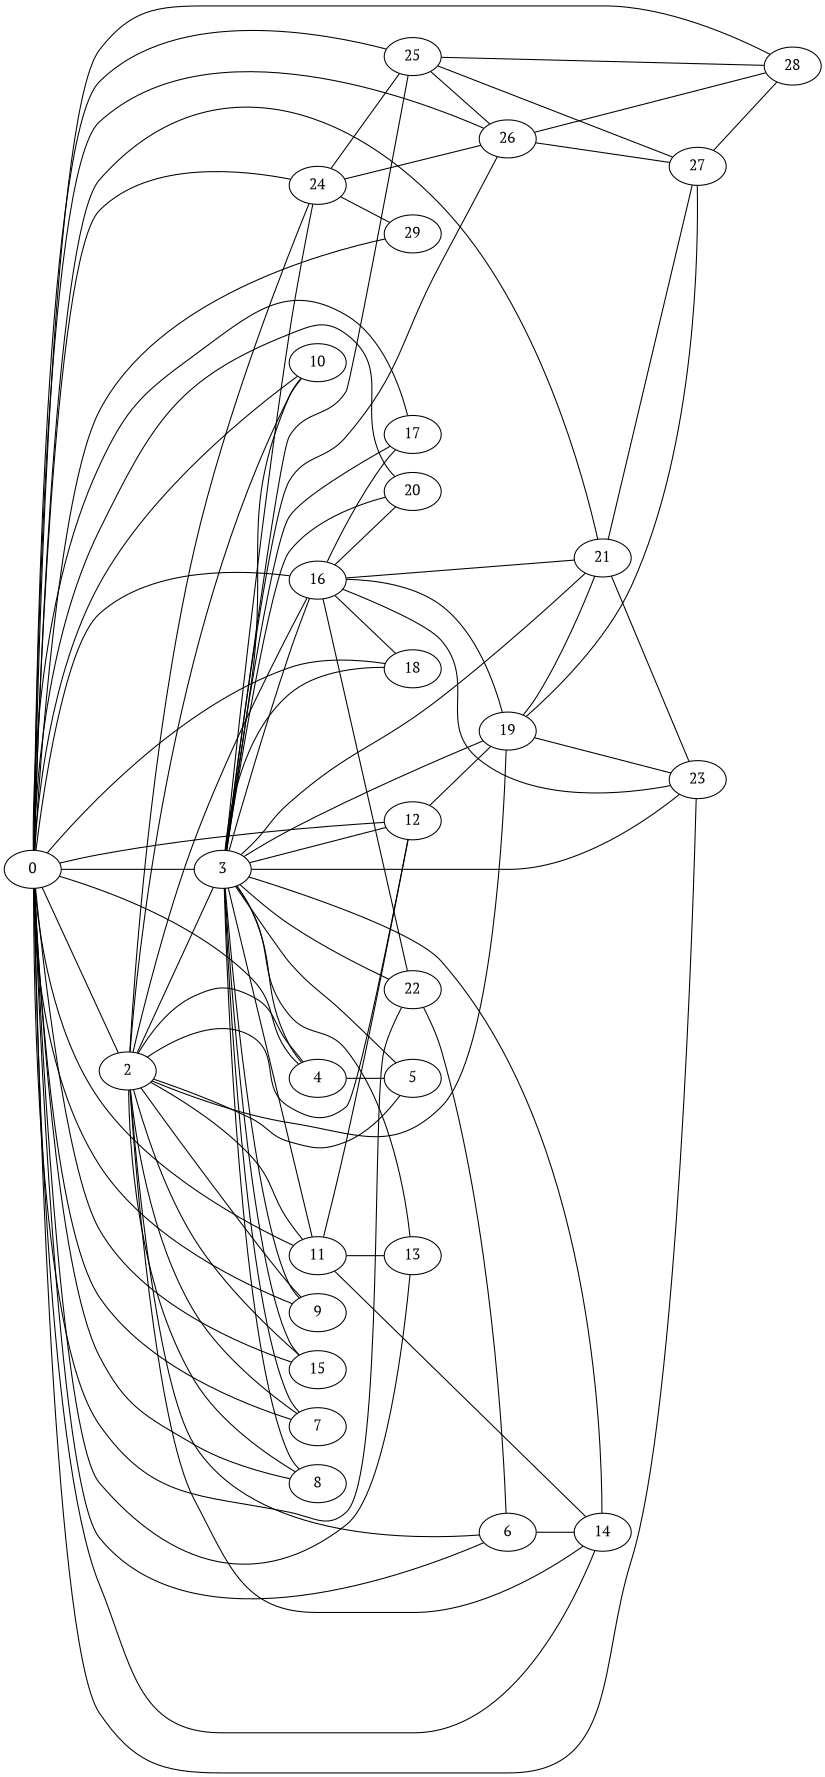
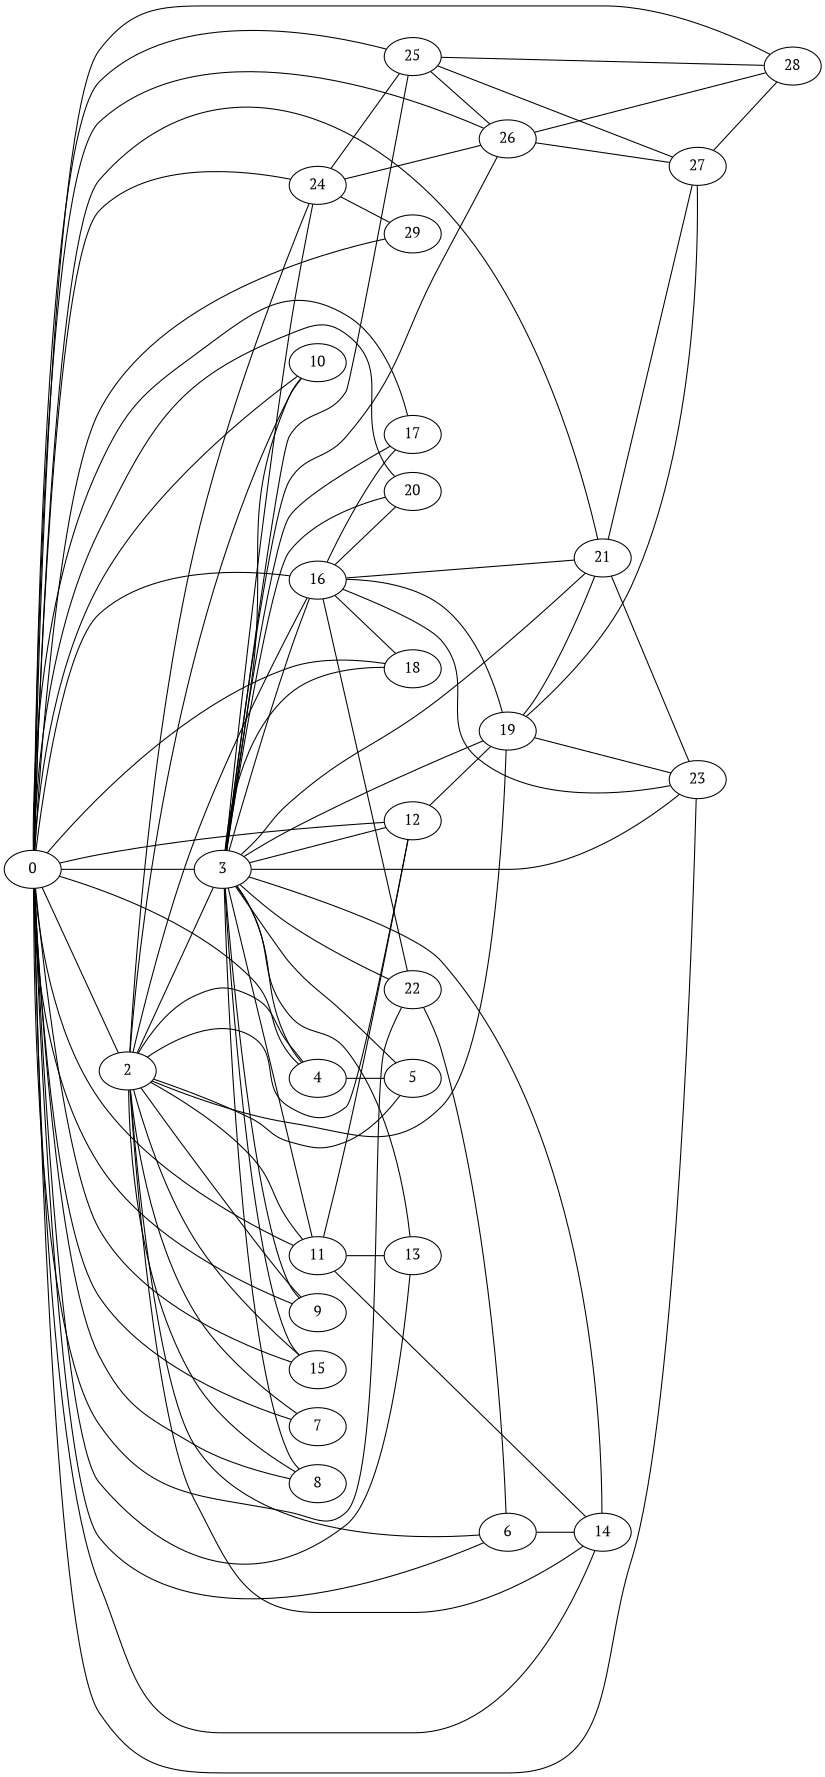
(256, 1260) -> none
